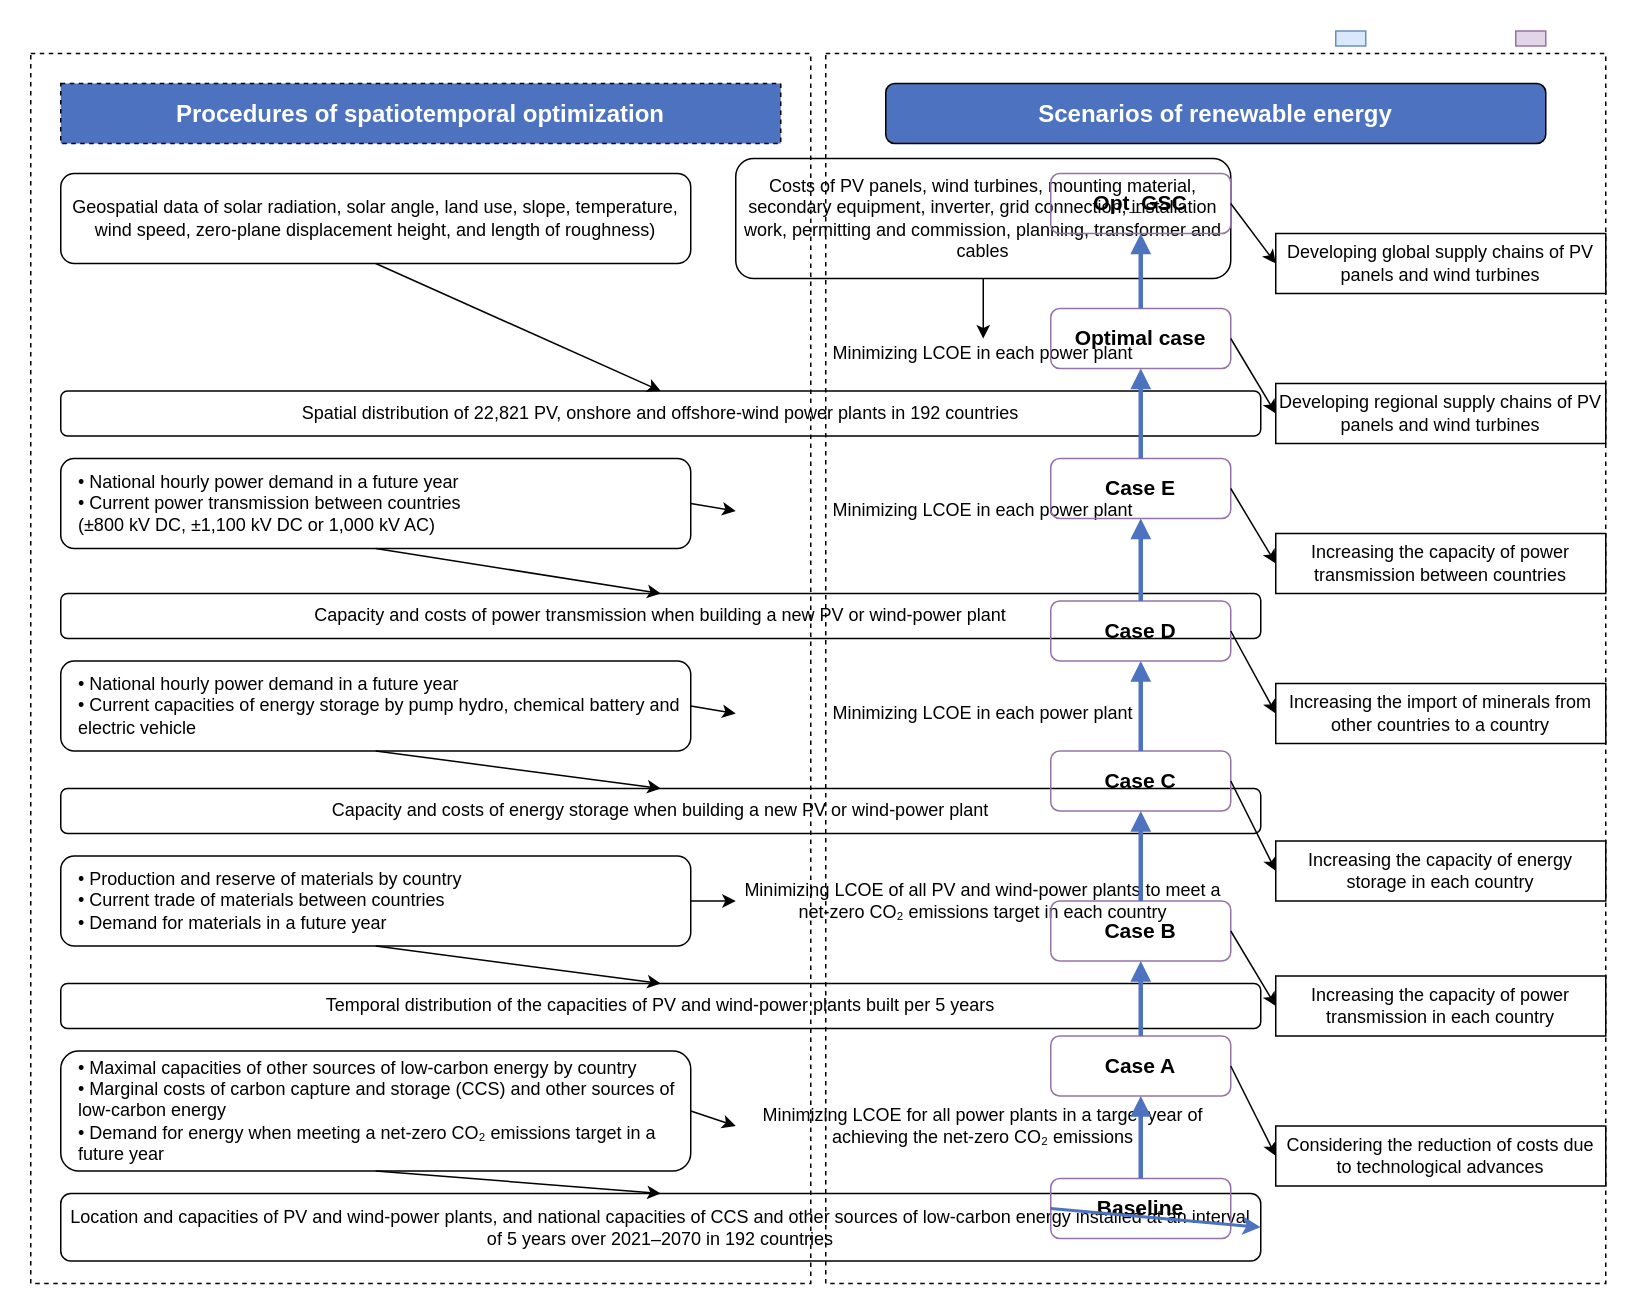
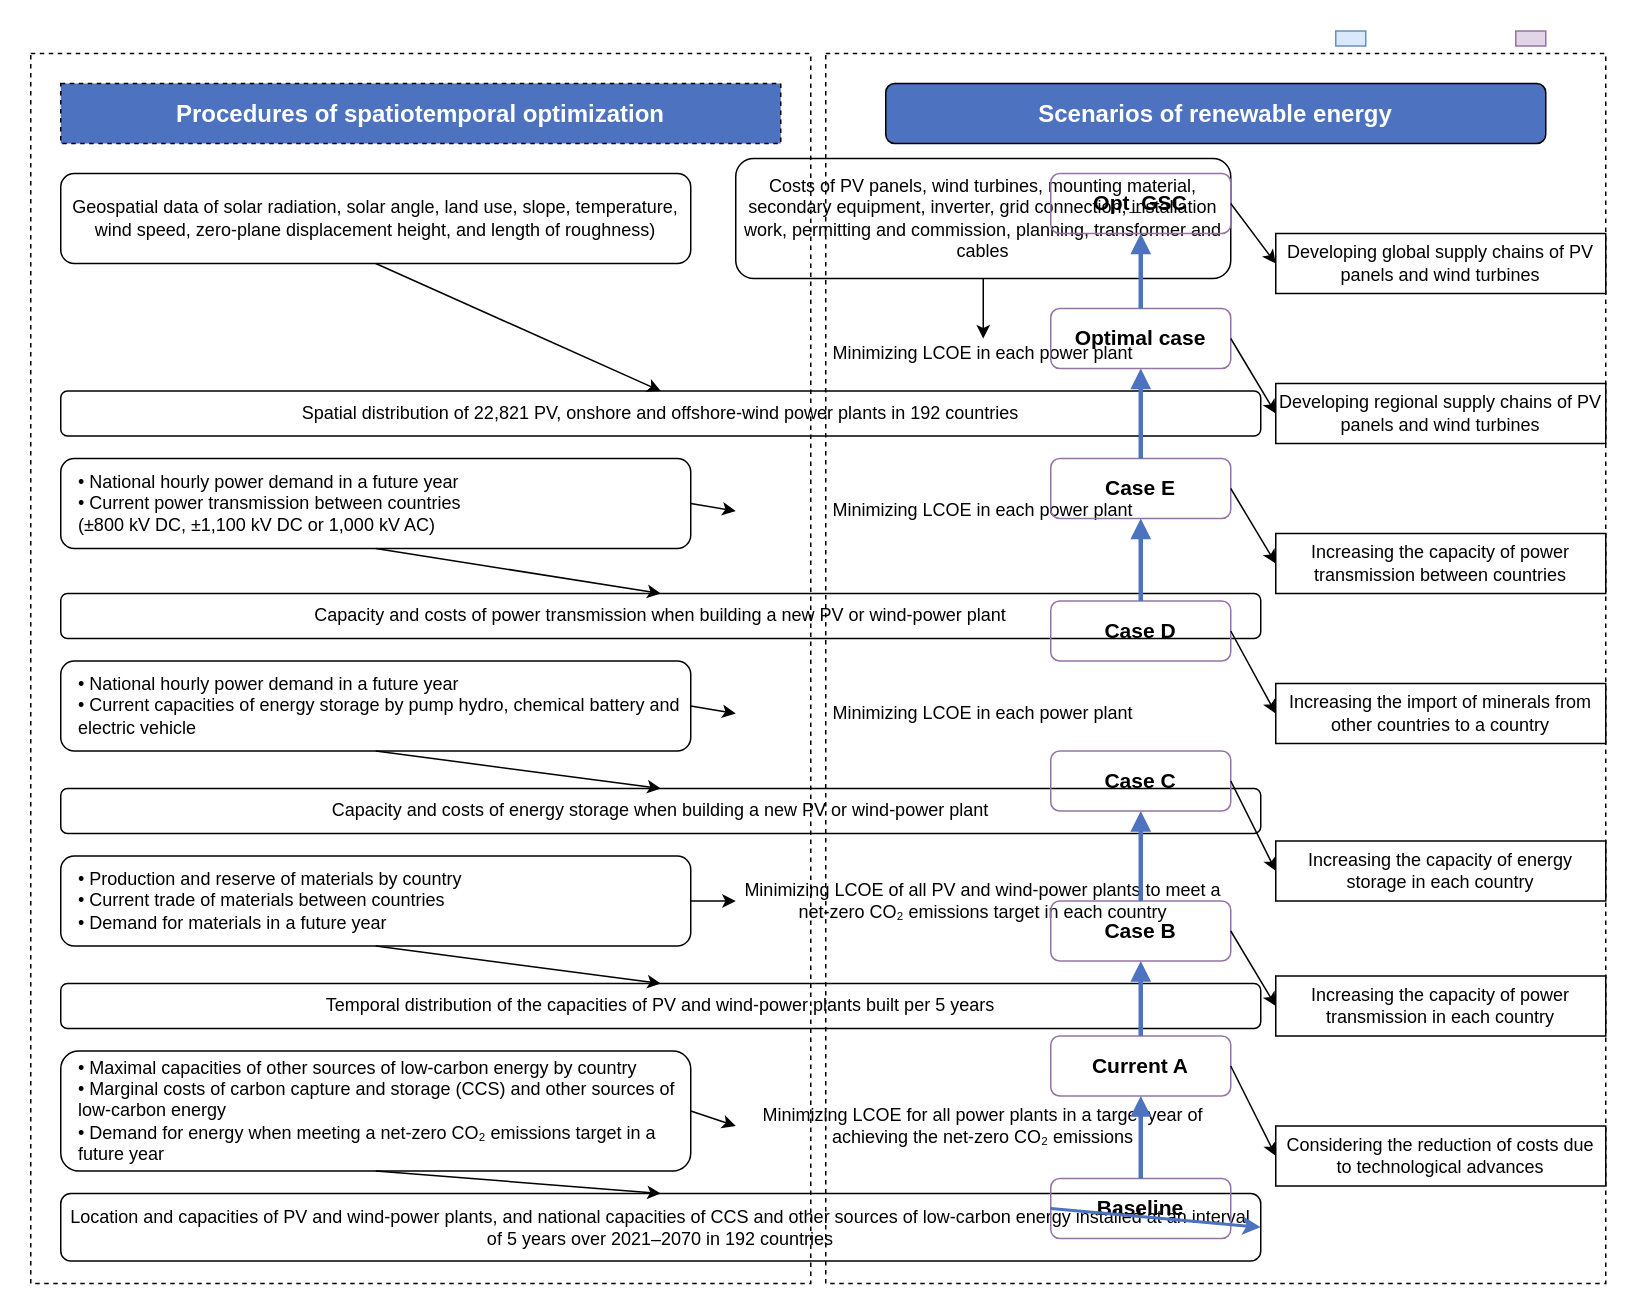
(1141, 716) -> none
(1141, 1066) -> (1141, 1066)
